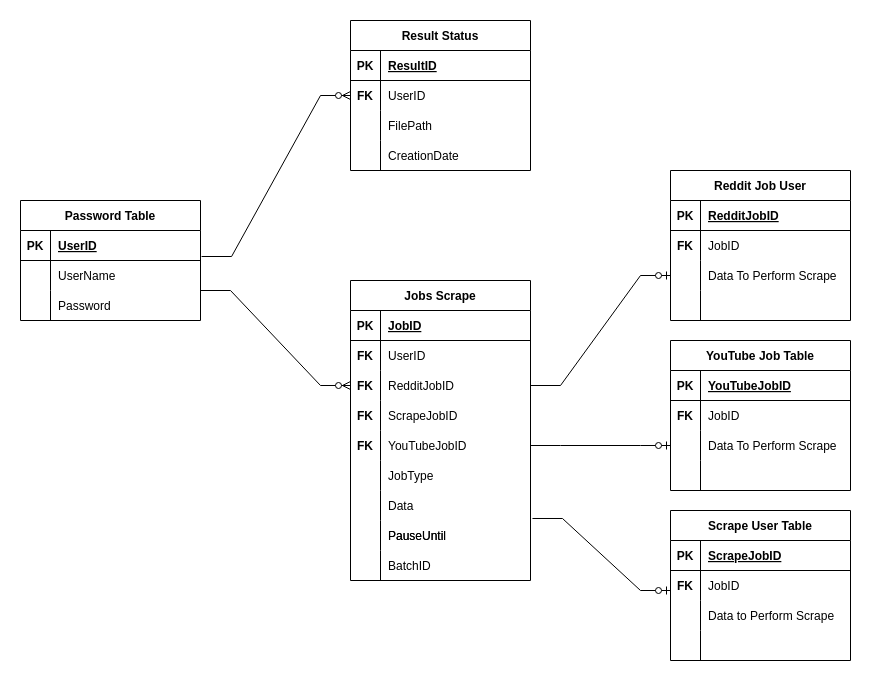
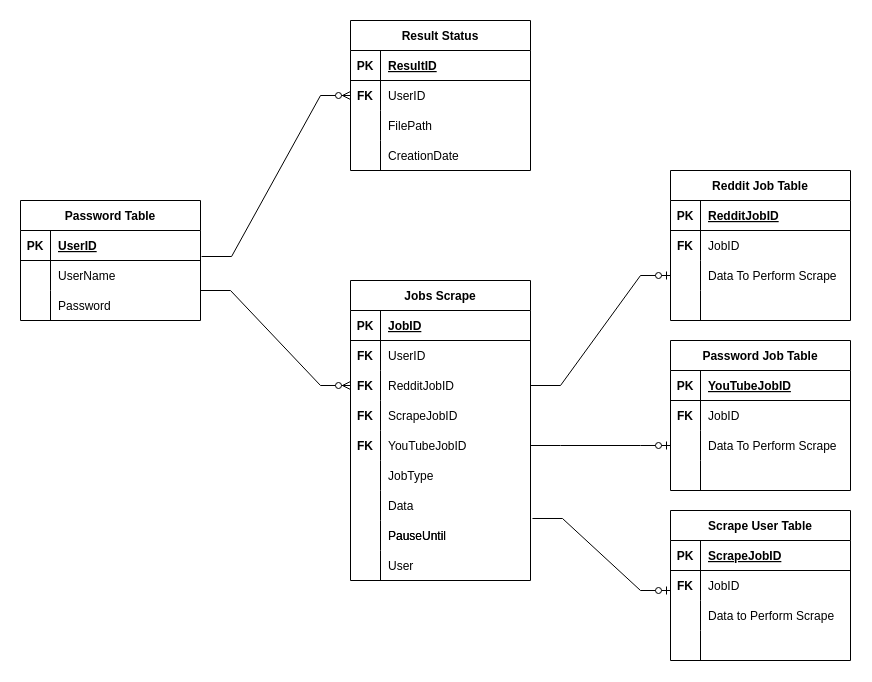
(760, 186) -> (760, 186)
(760, 356) -> (760, 356)
(412, 566) -> (401, 566)
